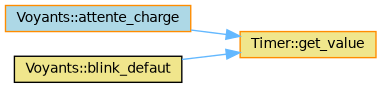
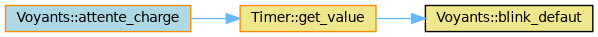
(204, 57) -> (394, 19)
